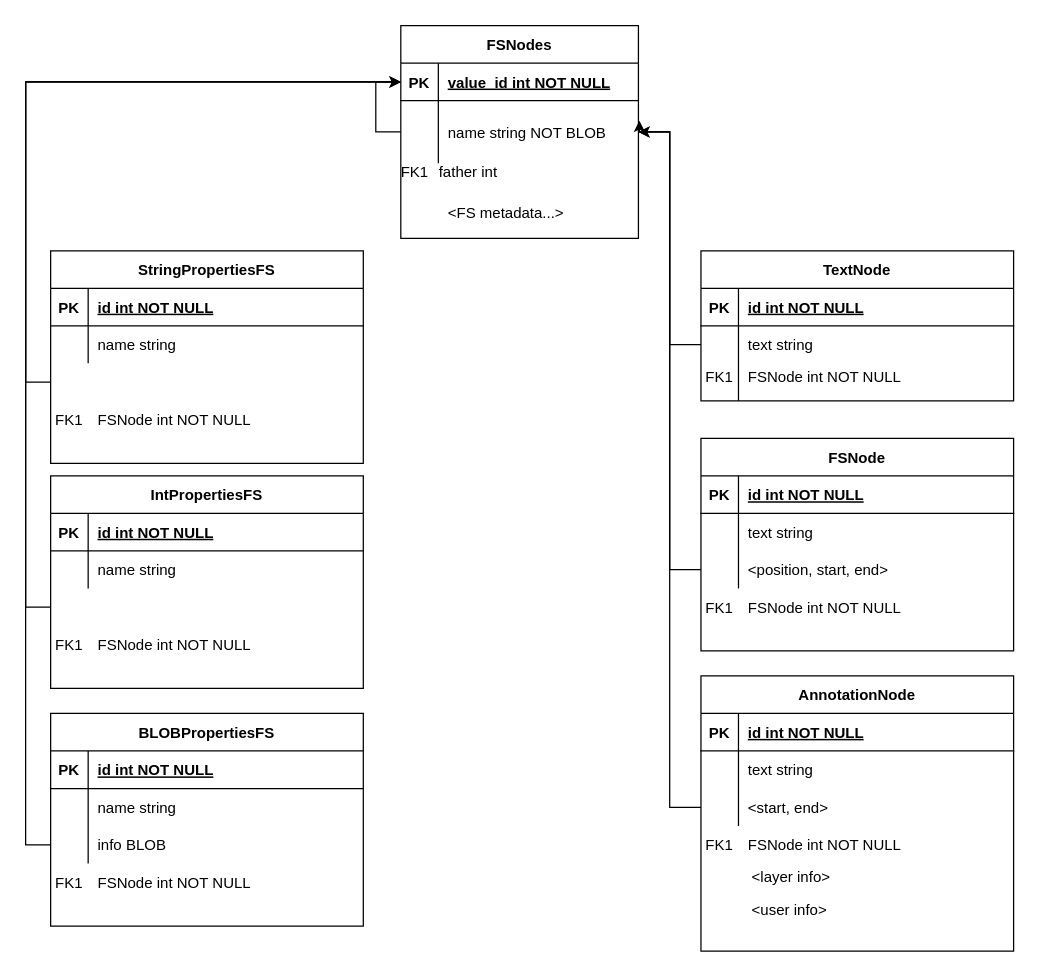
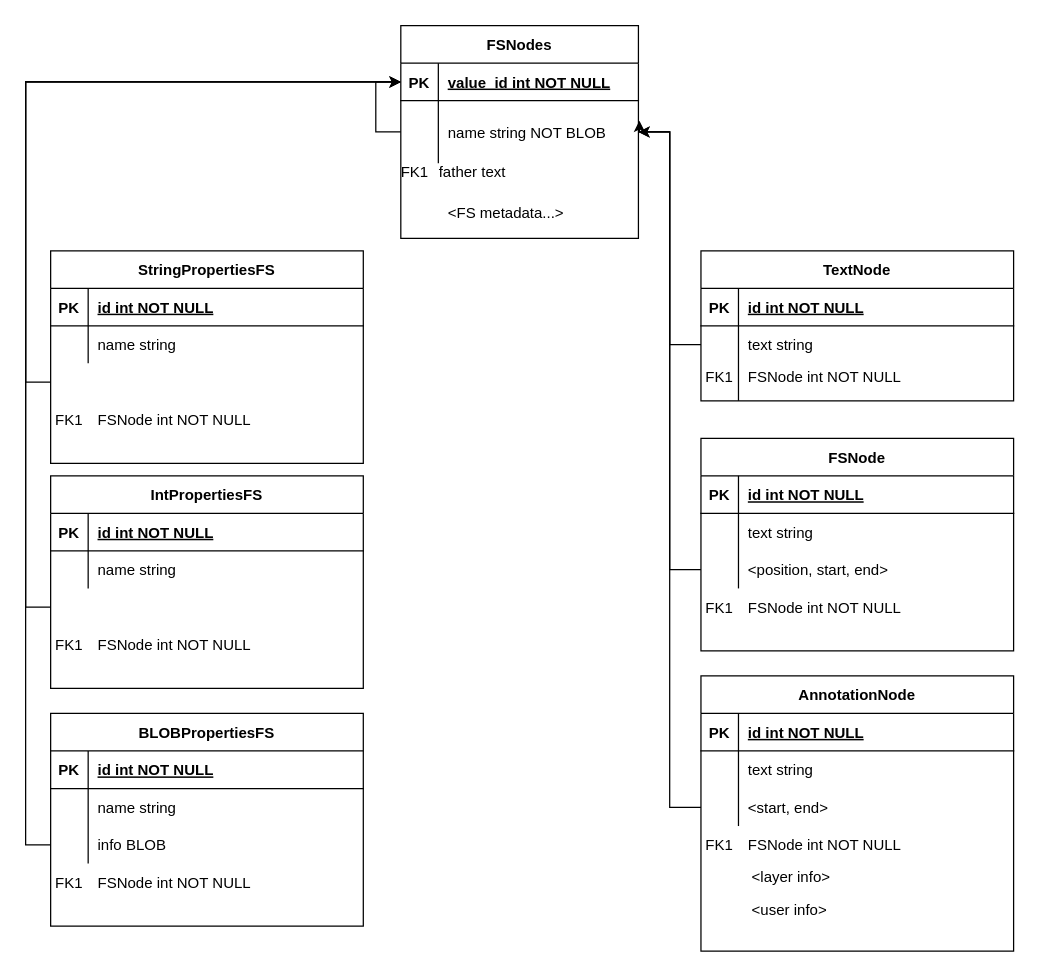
(477, 172) -> (483, 172)
